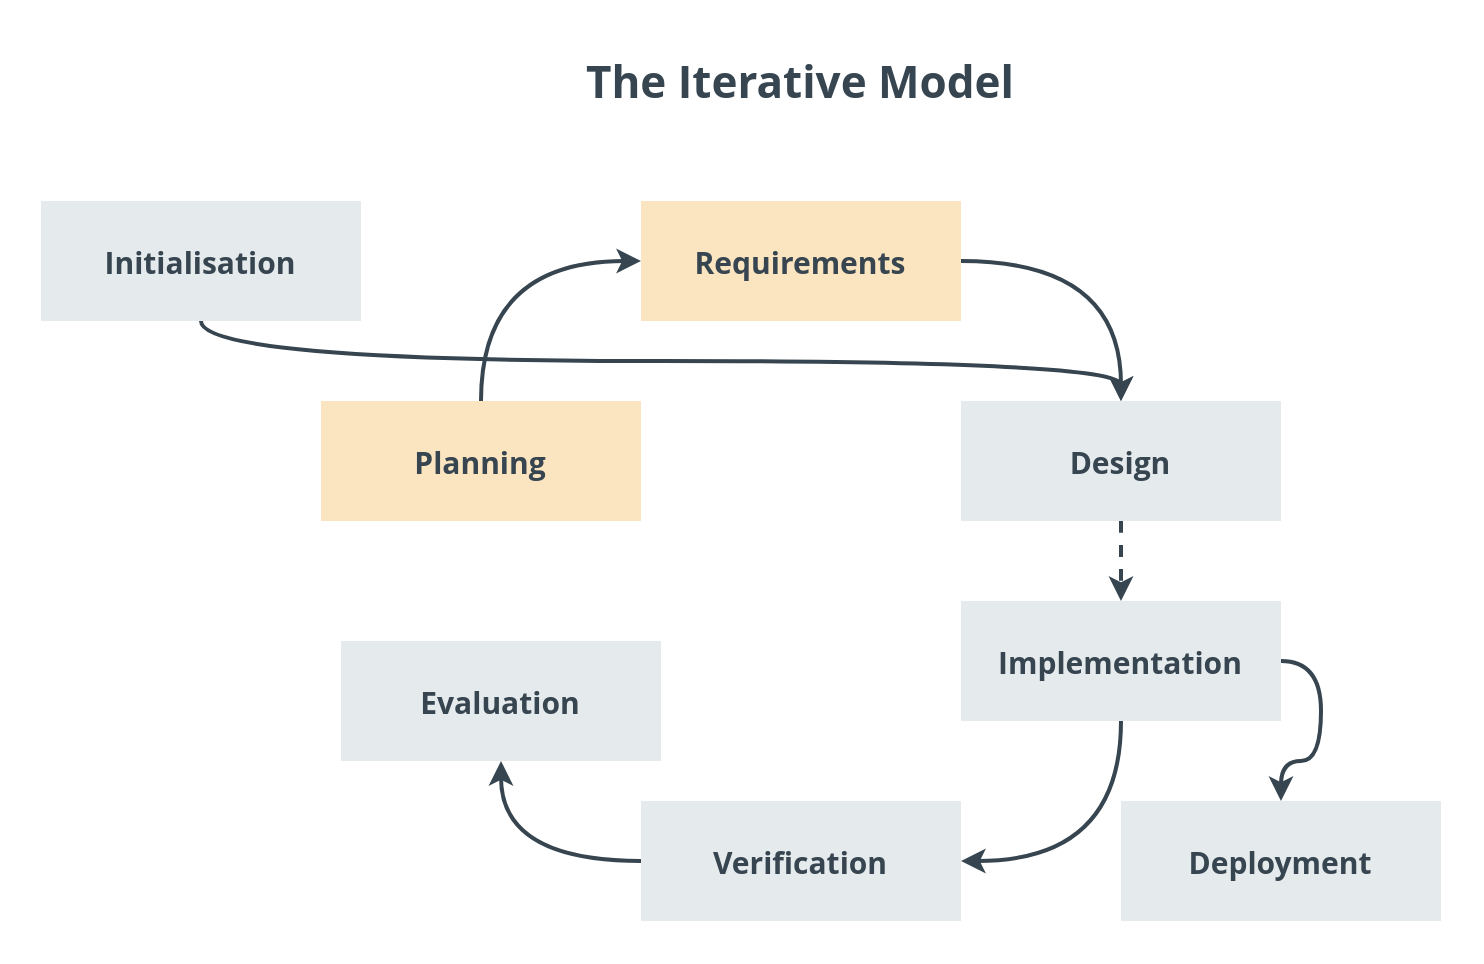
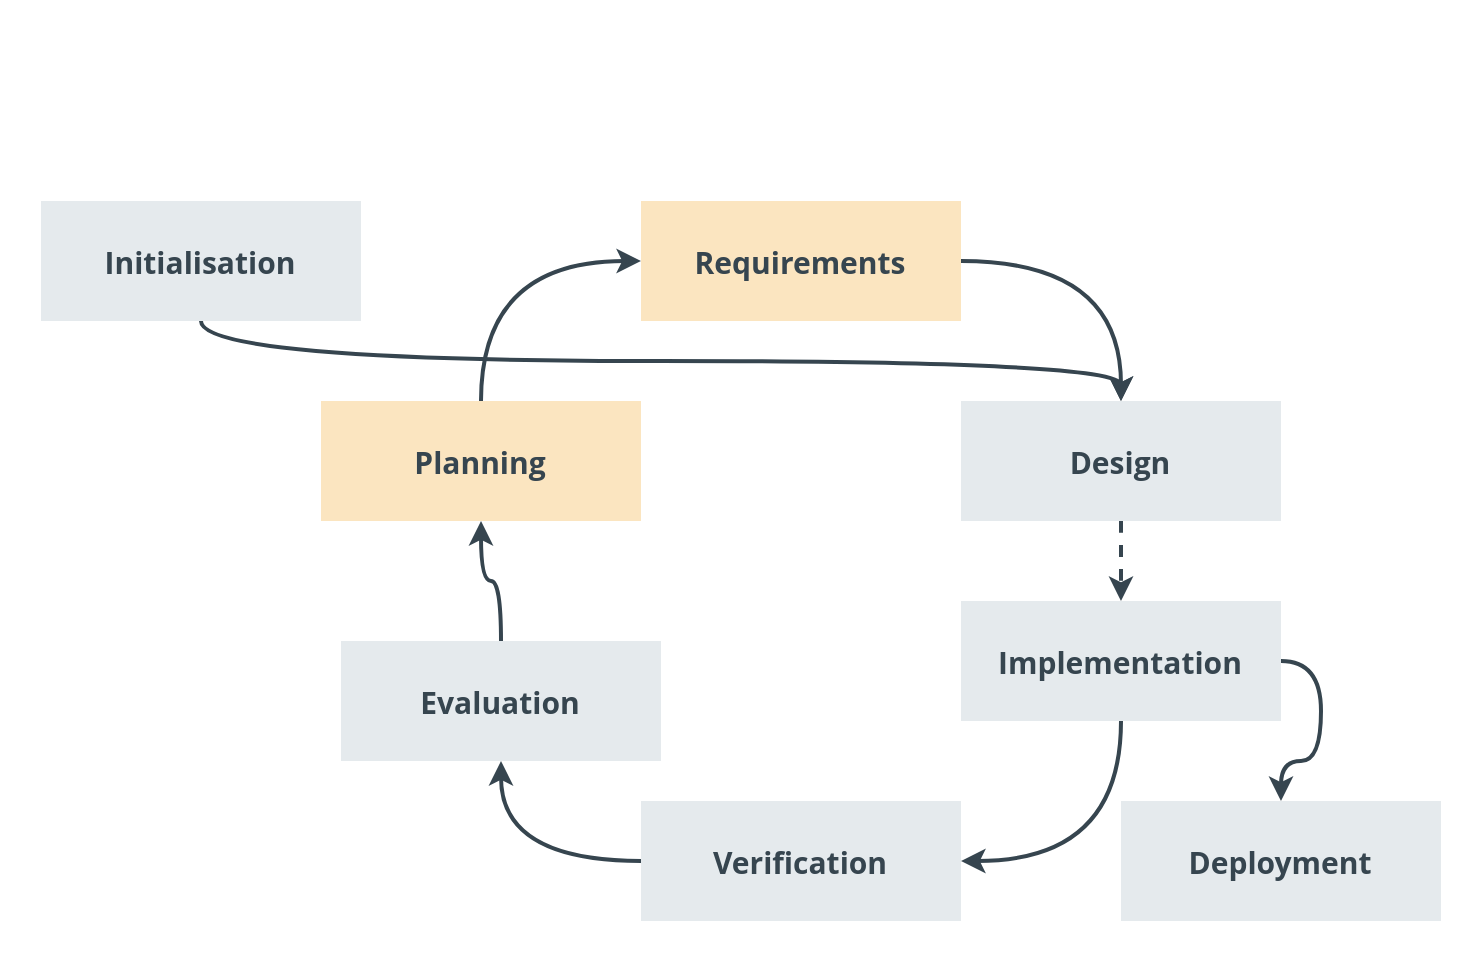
(801, 81) -> none
none -> (497, 589)
